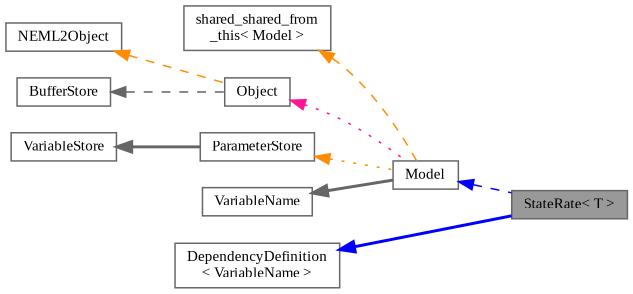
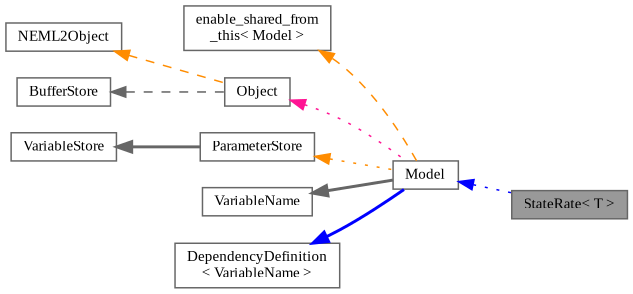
(257, 28) -> (257, 28)
(492, 189) -> (492, 189)
(433, 231) -> (366, 215)
